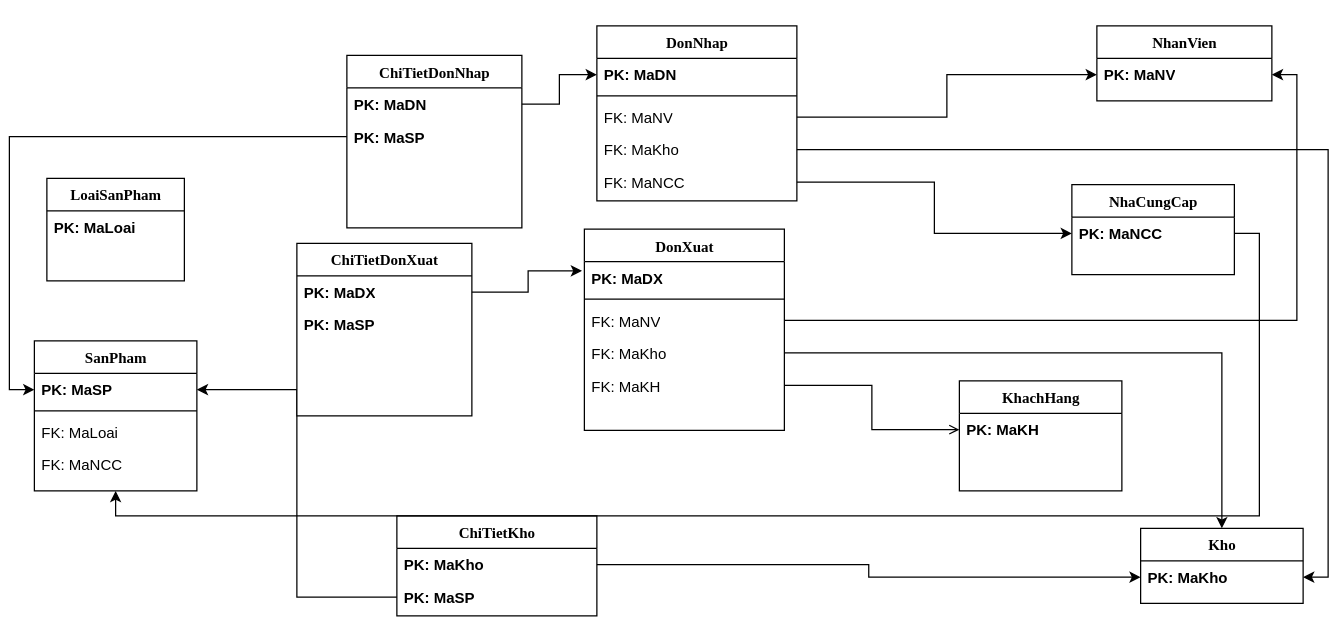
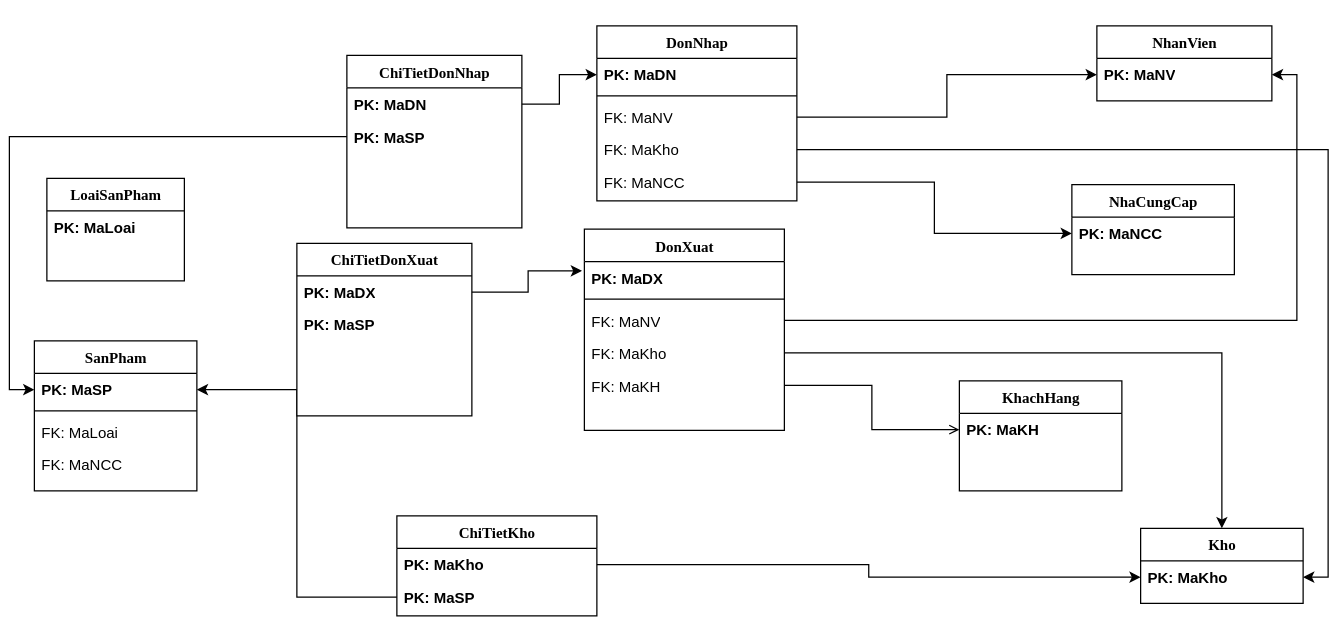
(1083, 516) -> none
